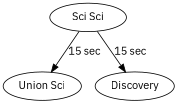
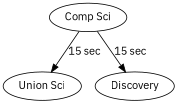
(88, 17) -> (88, 17)
